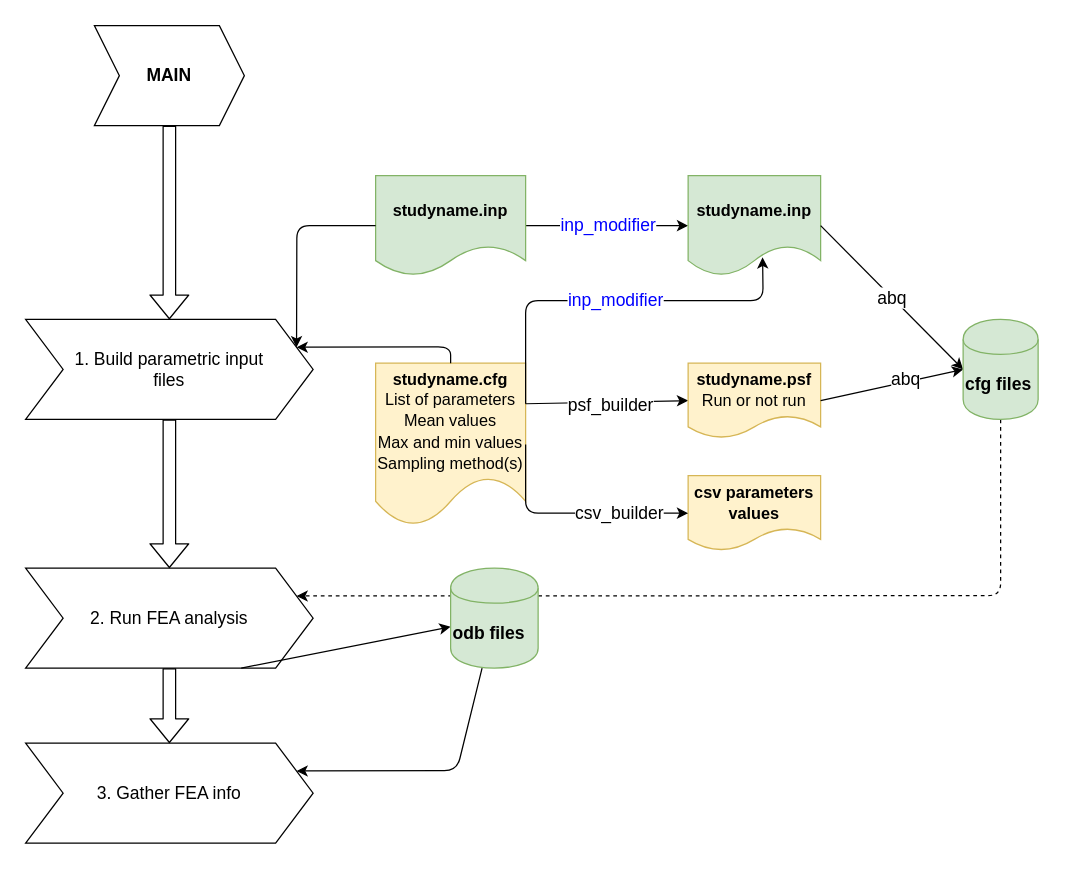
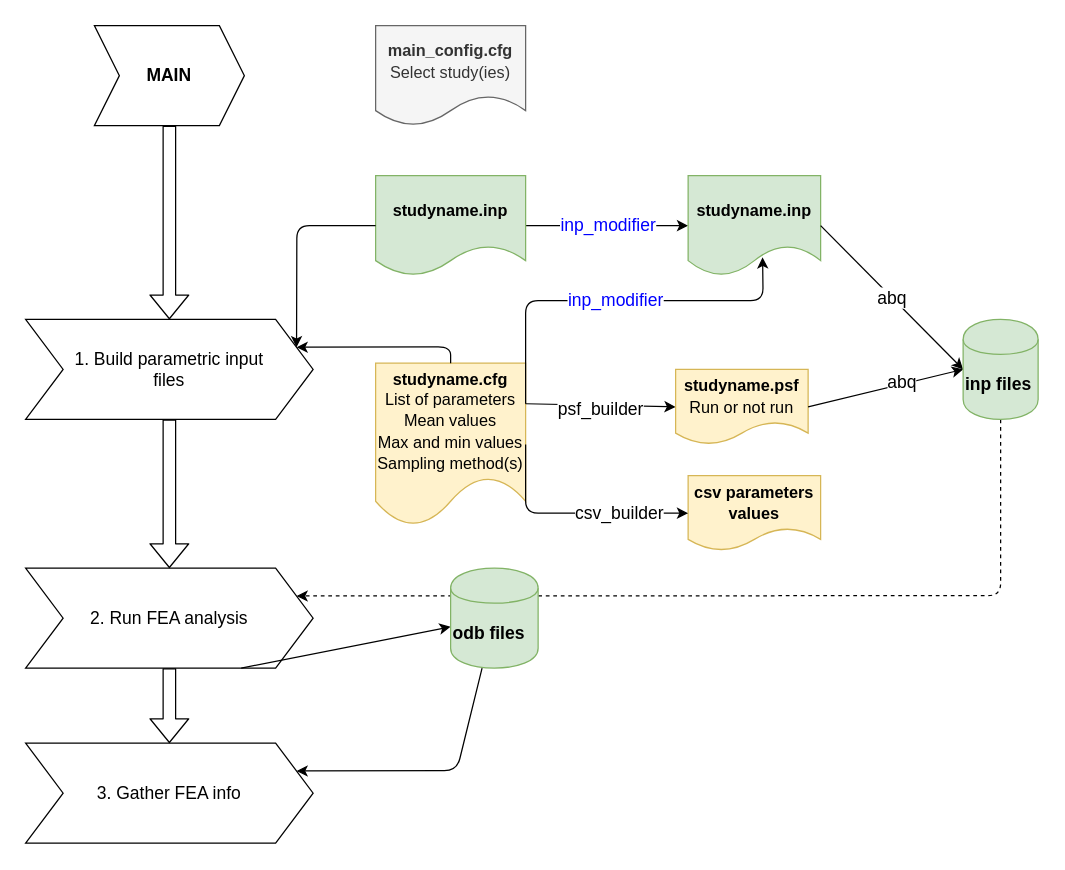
none -> (451, 76)
(1002, 384) -> (1001, 384)
(754, 401) -> (742, 407)
